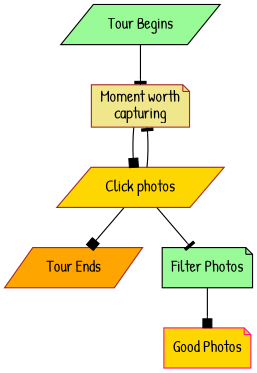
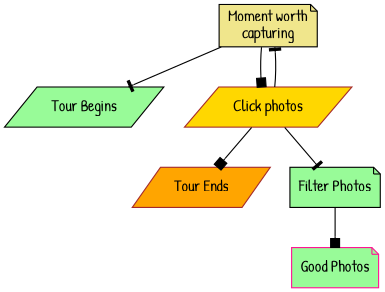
(140, 62) -> (178, 66)
(140, 106) -> (268, 26)
(207, 348) -> (335, 268)
